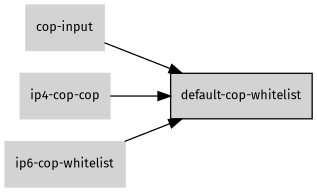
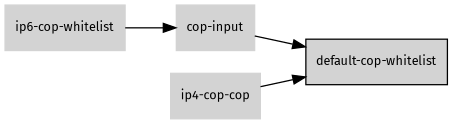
(147, 133) -> (144, 28)
